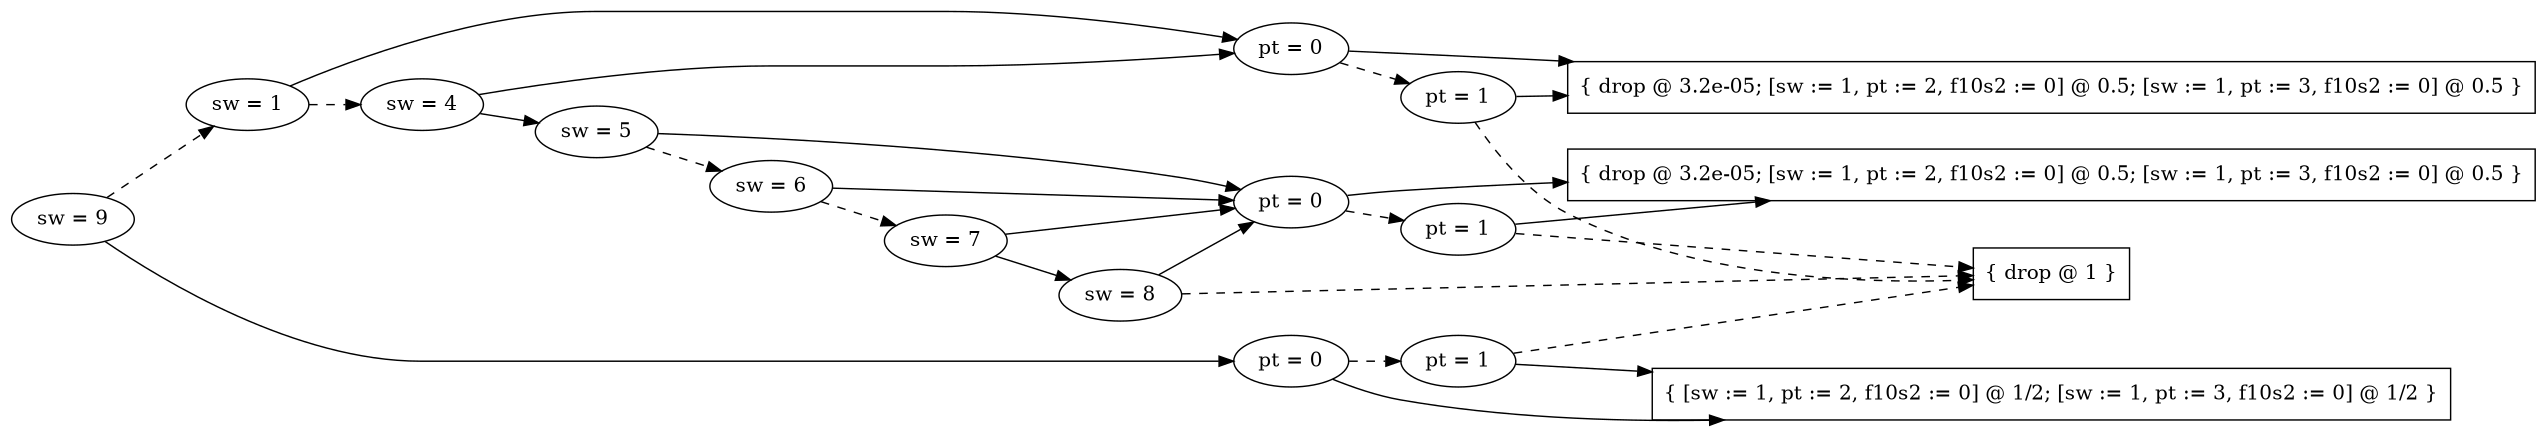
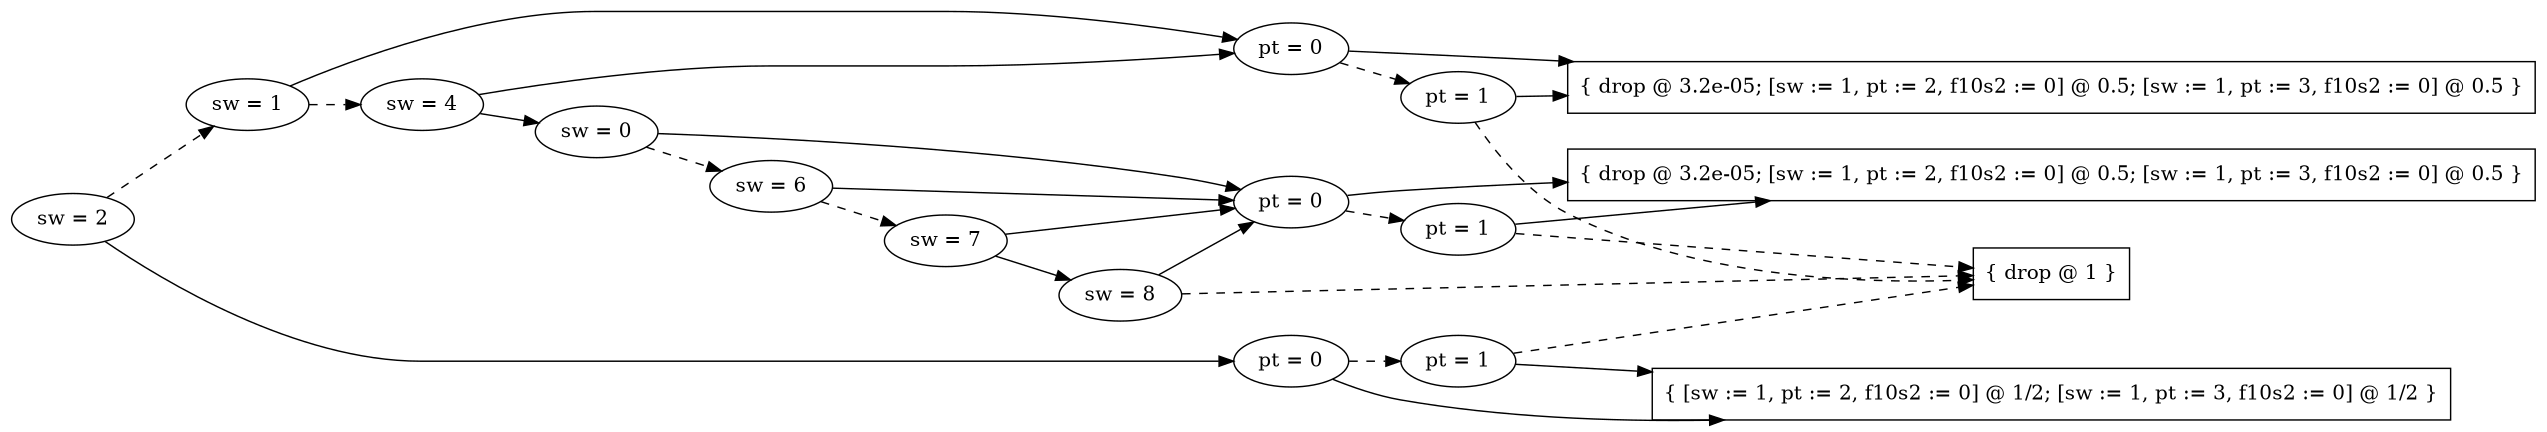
(597, 132) -> (597, 132)
(73, 219) -> (73, 219)
